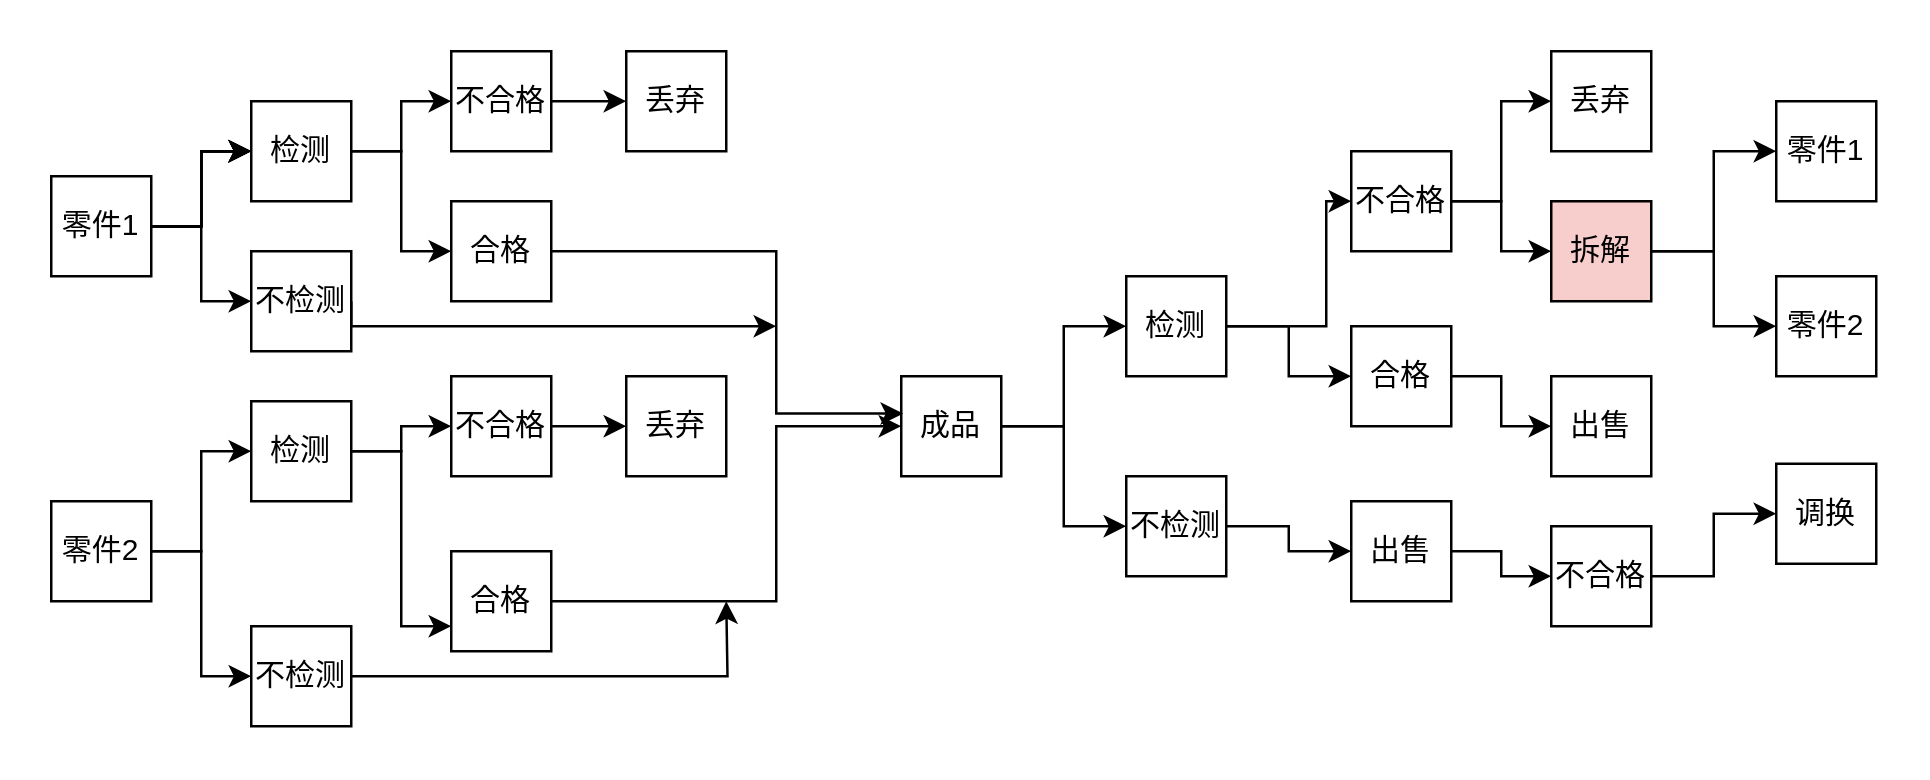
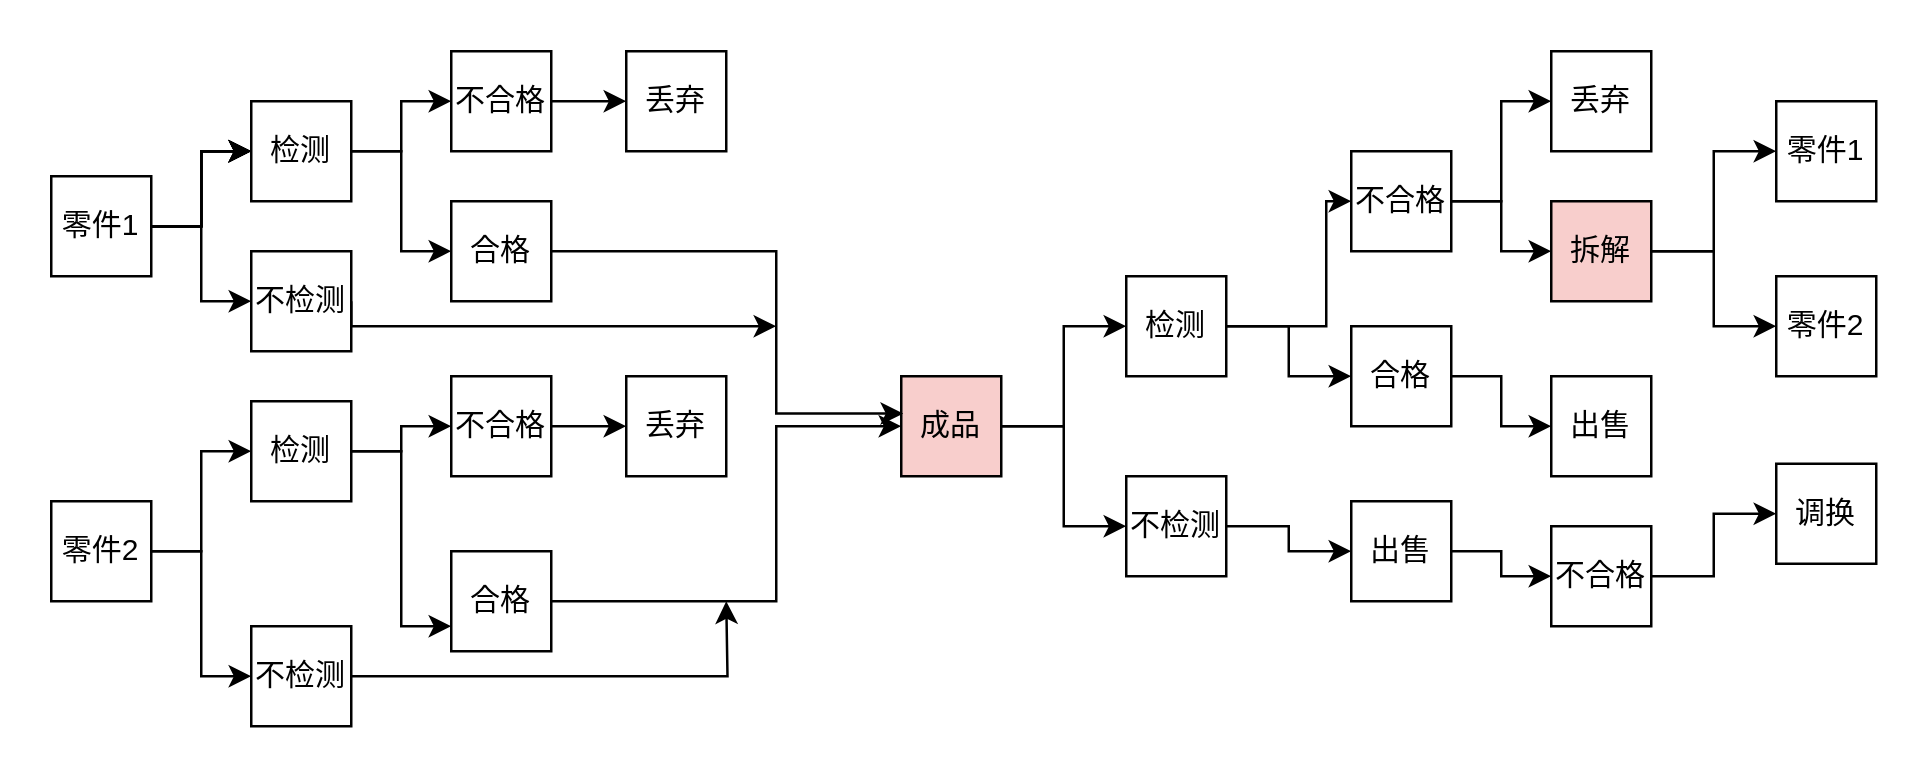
(951, 426) -> (951, 426)
